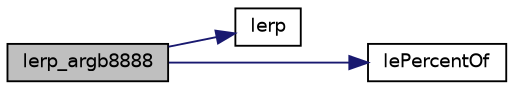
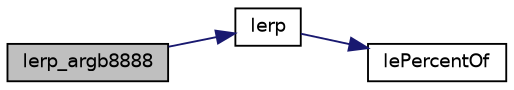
(259, 63) -> (325, 39)
